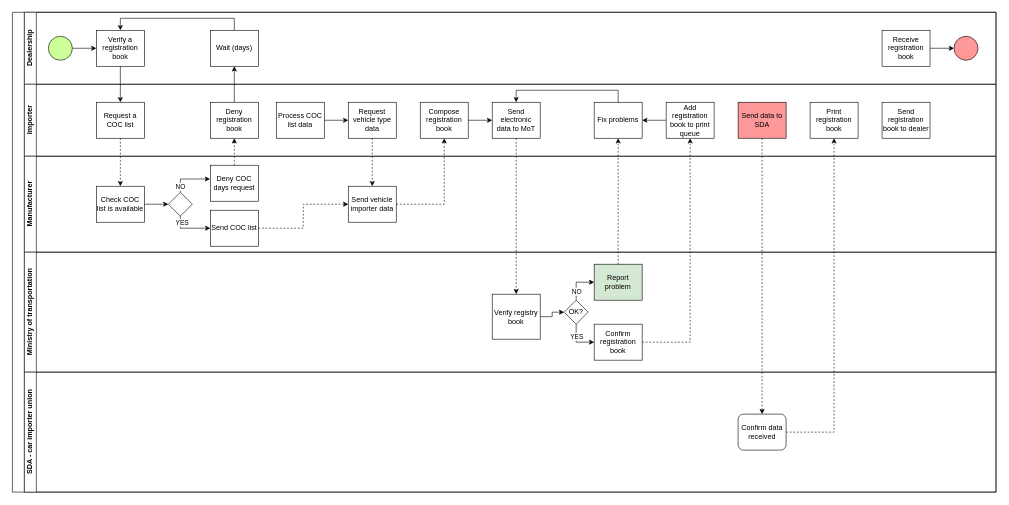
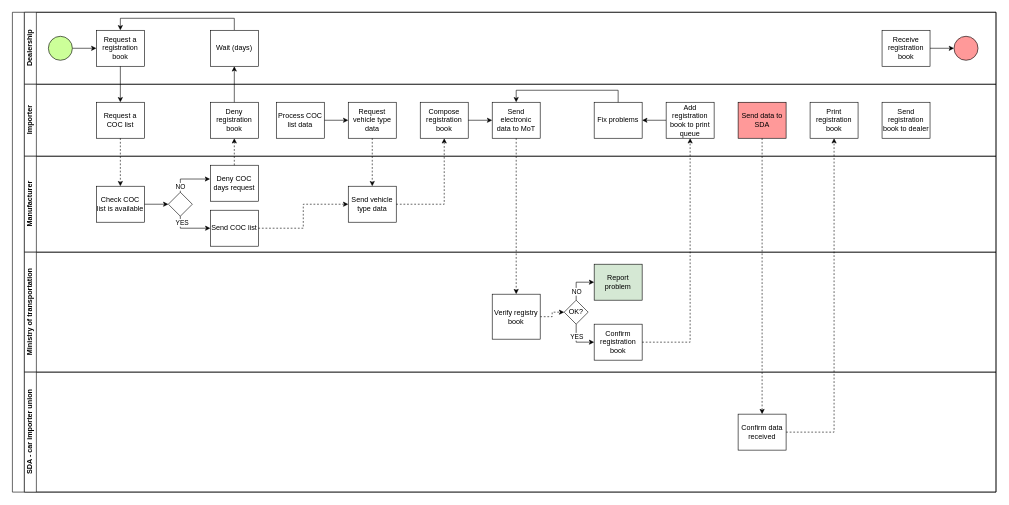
(120, 48) -> (120, 48)
(618, 143) -> none
(372, 204) -> (372, 204)
(552, 317) -> (552, 317)
(762, 432) -> (762, 432)
